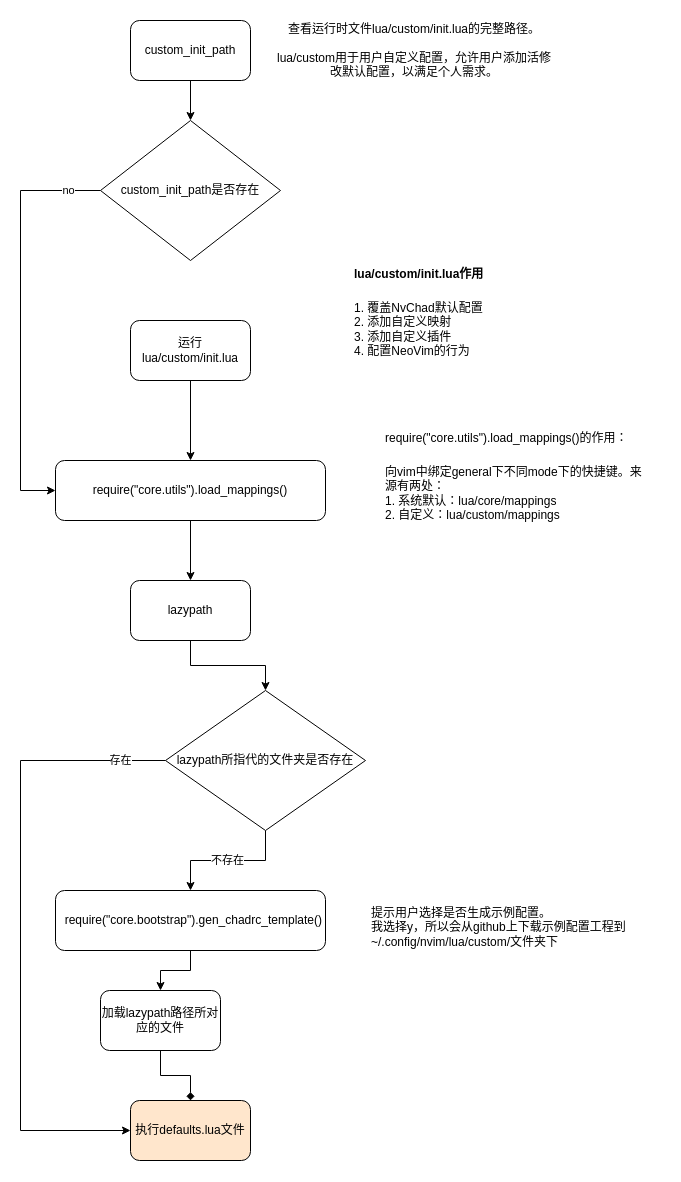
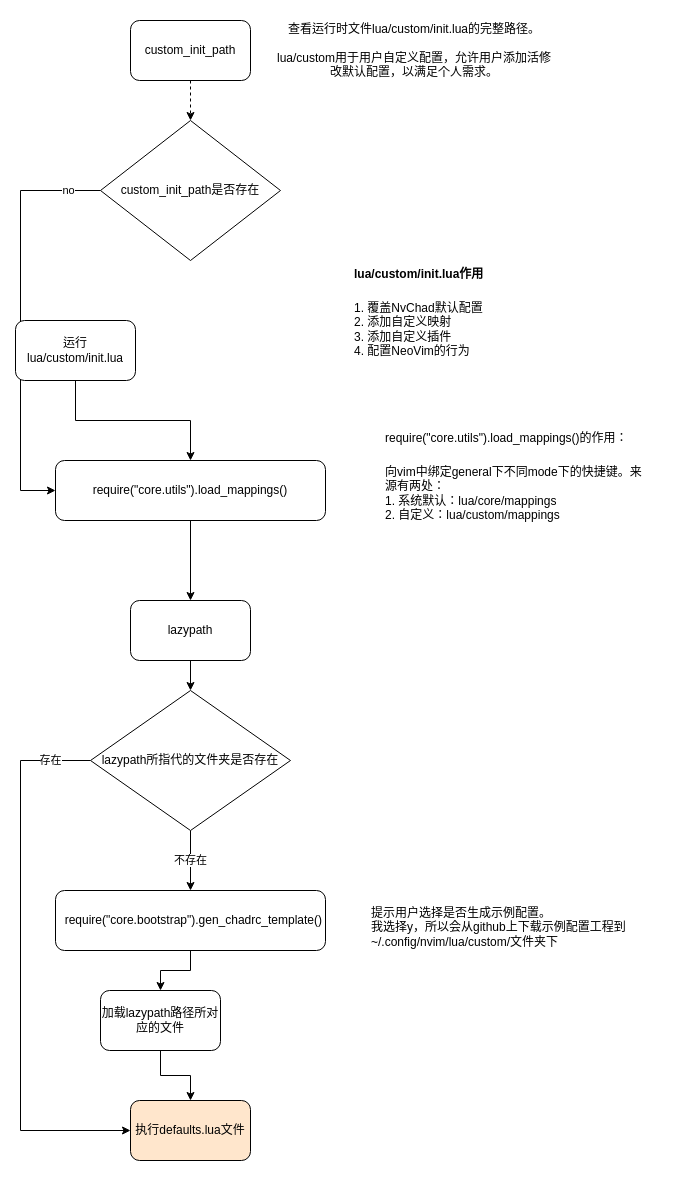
(191, 97) -> (191, 97)
(191, 351) -> (76, 351)
(191, 611) -> (191, 631)
(266, 761) -> (191, 761)
(191, 1092) -> (191, 1092)
